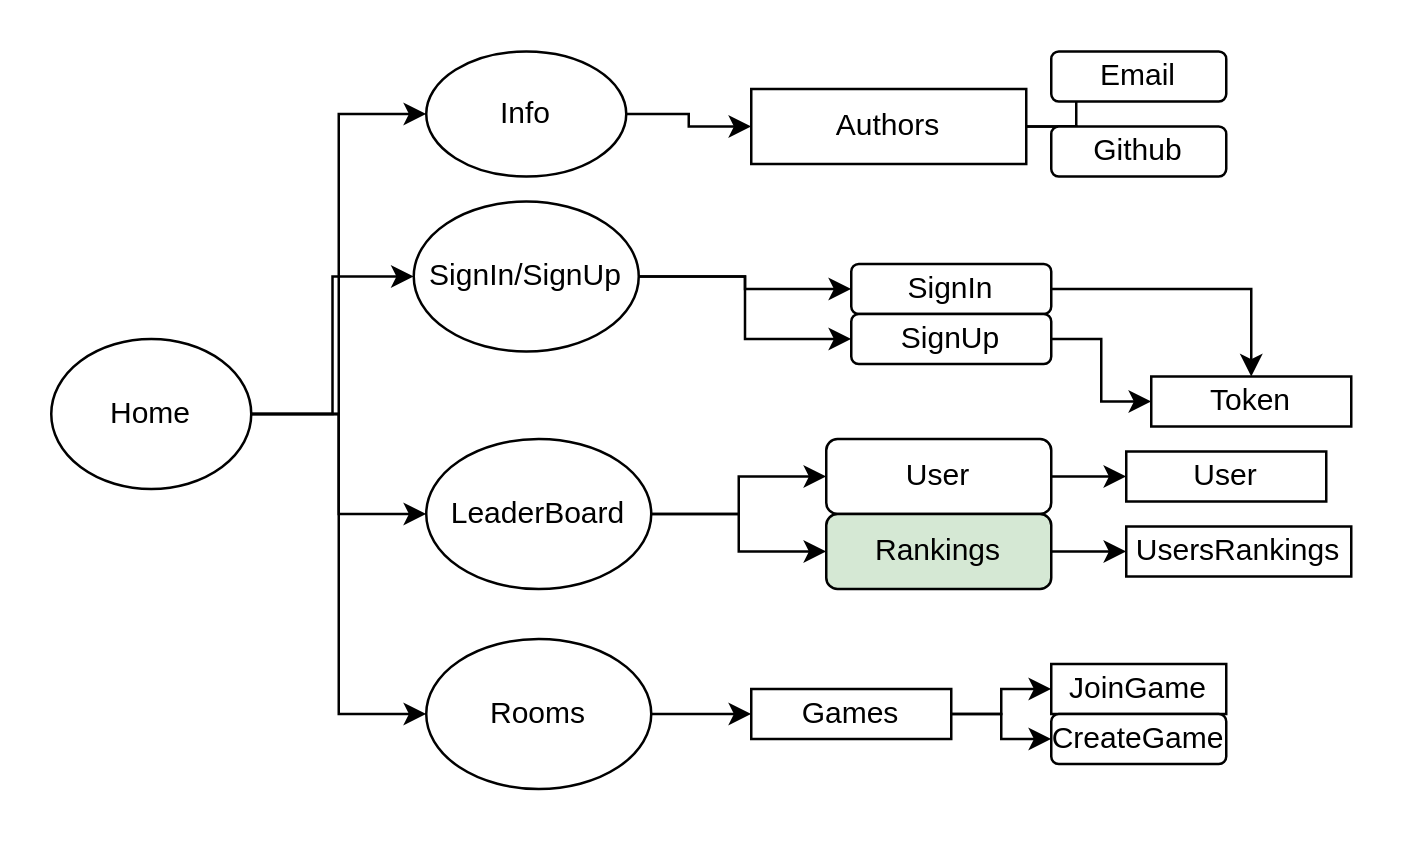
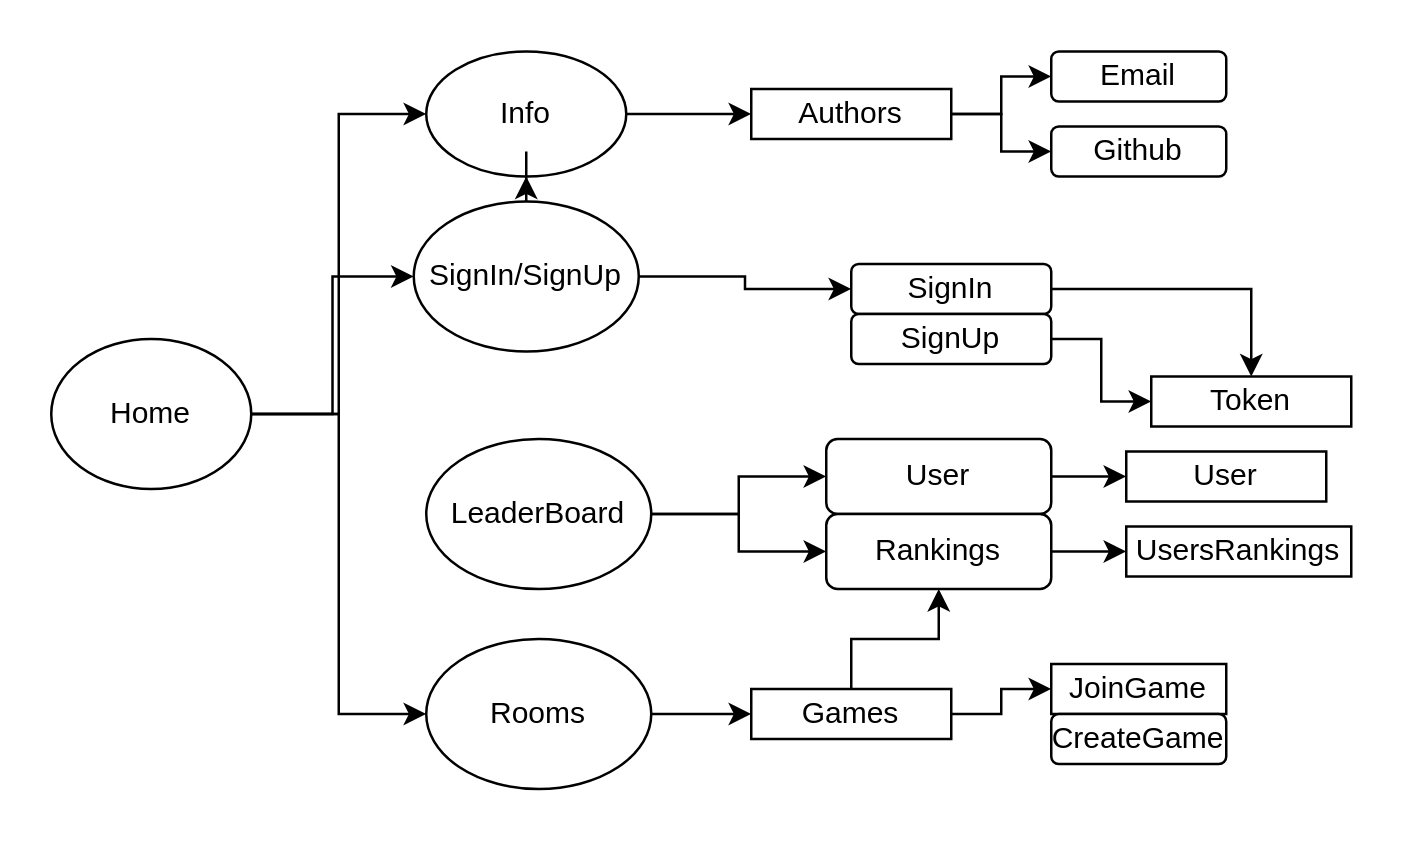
(889, 126) -> (851, 114)
(767, 339) -> (526, 151)
(376, 514) -> none
(939, 551) -> (939, 551)
(1007, 739) -> (886, 639)
